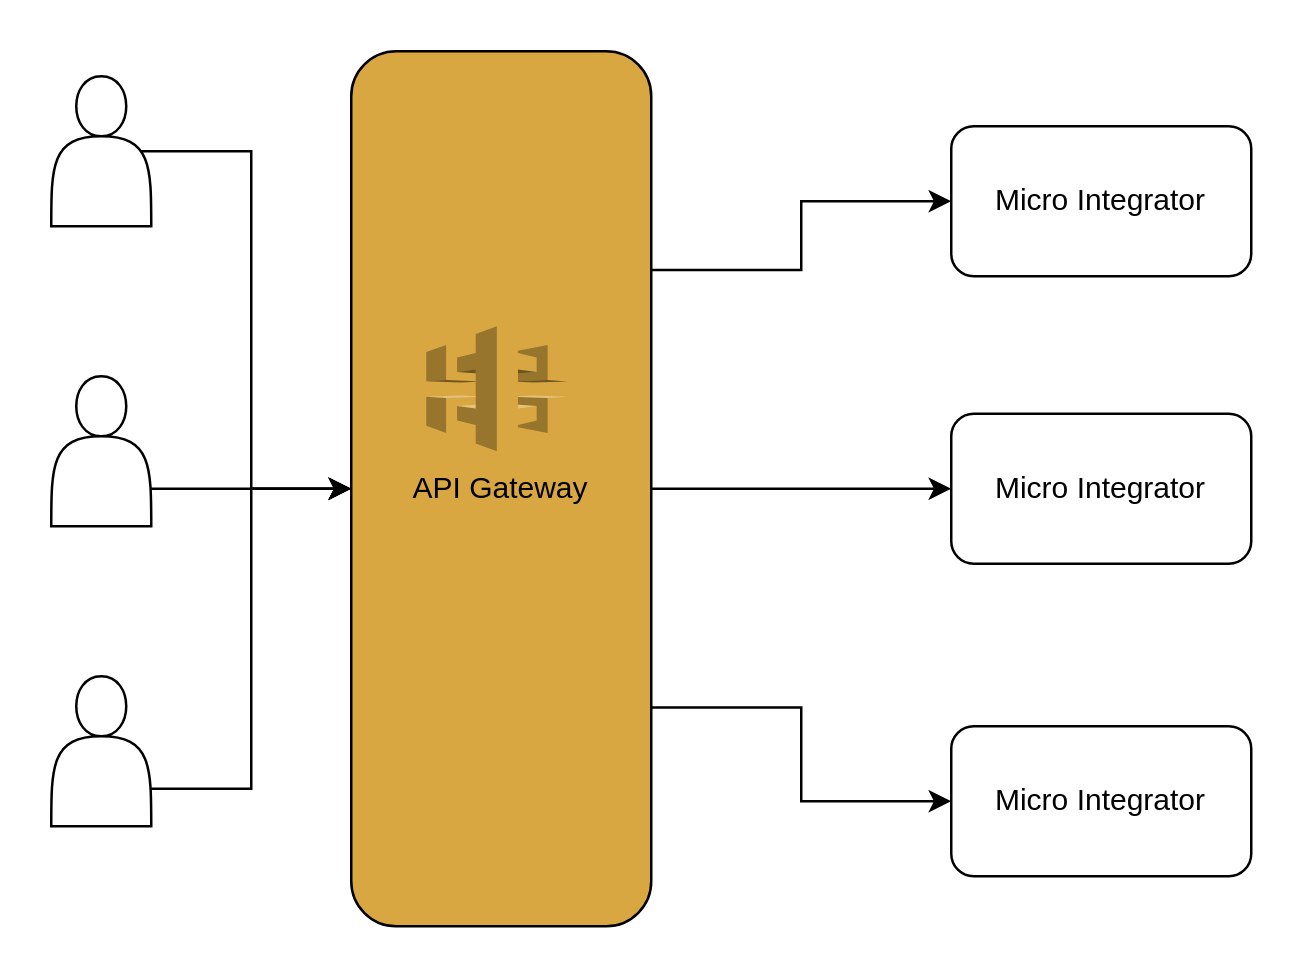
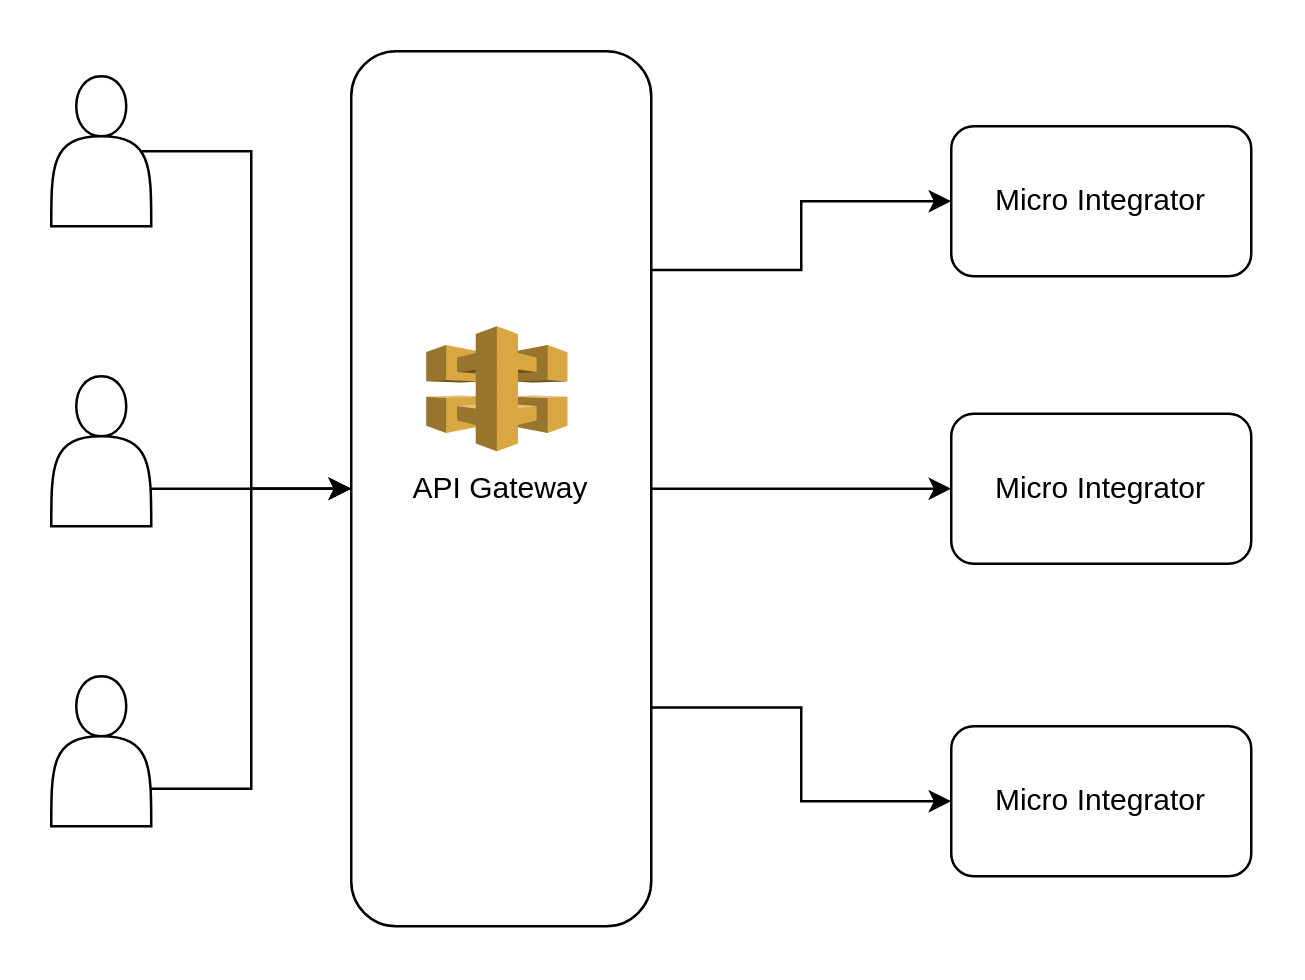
(501, 489) -> (501, 489)
